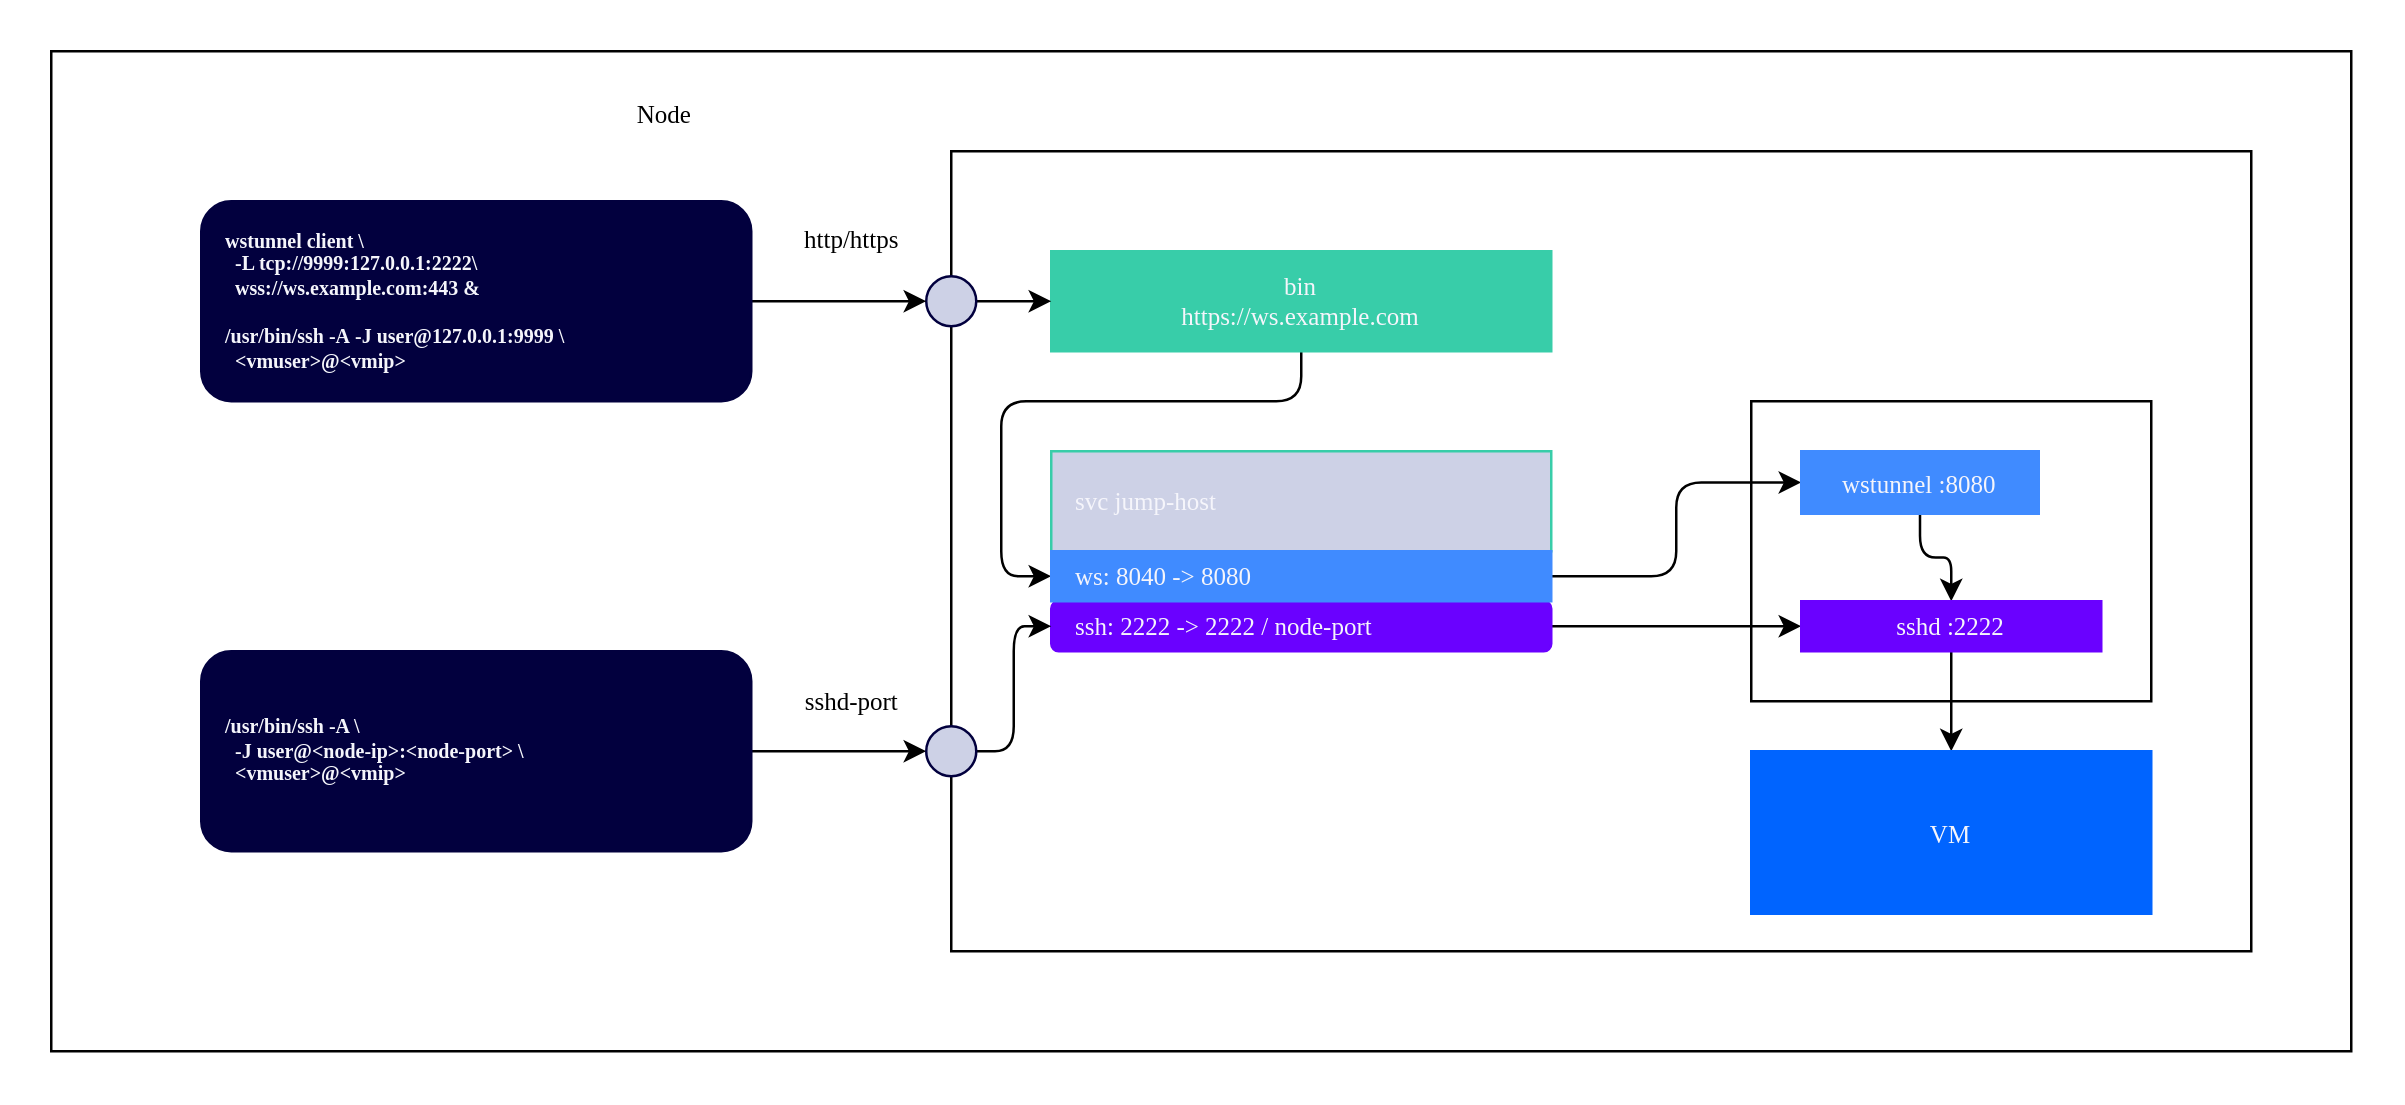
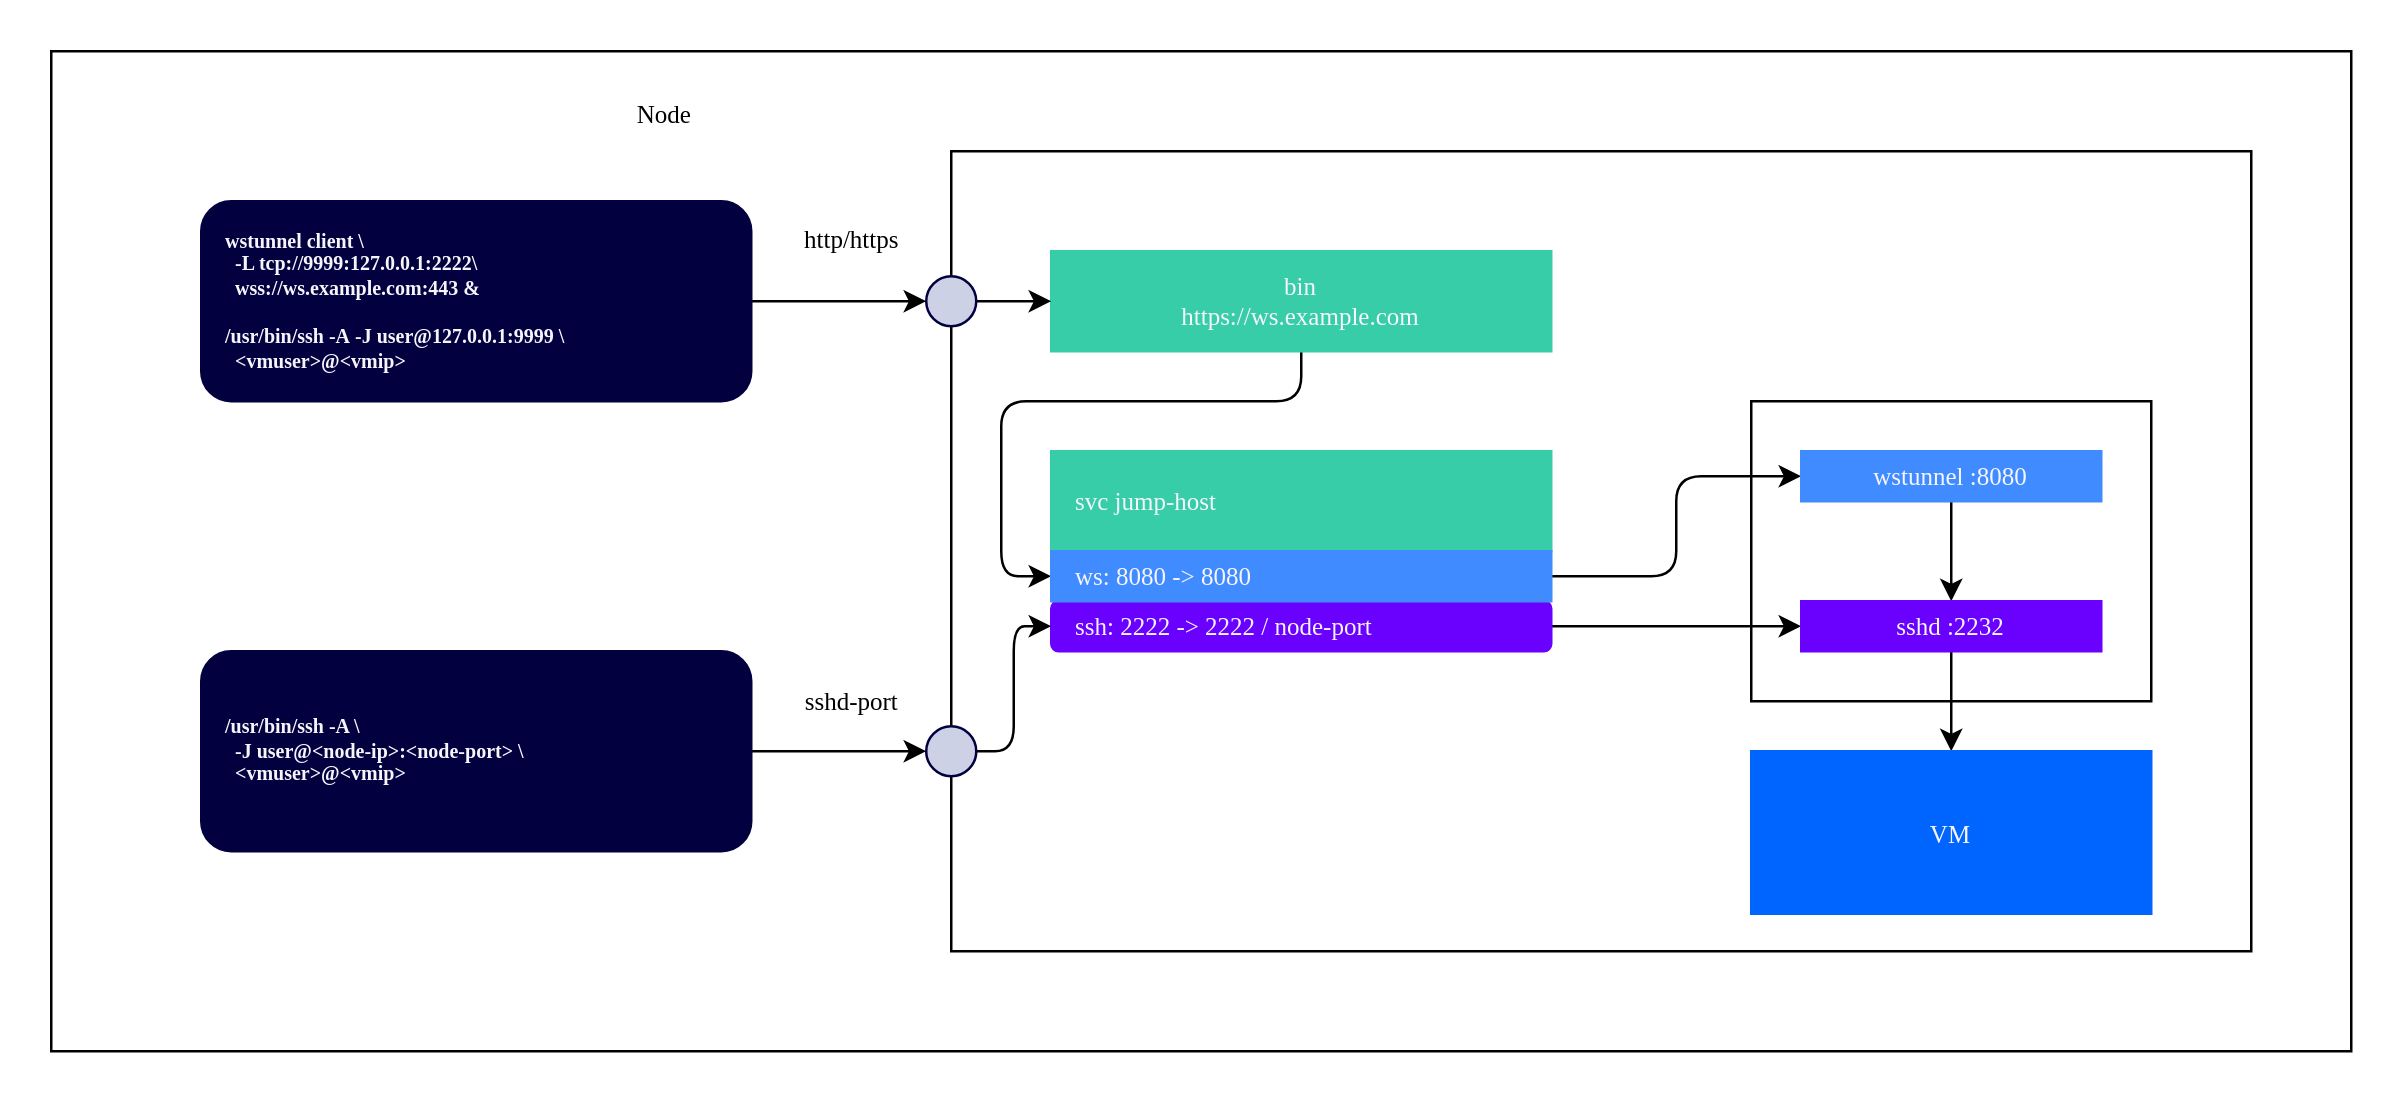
(1920, 483) -> (1951, 476)
(1301, 501) -> (1301, 501)
(1175, 576) -> (1175, 576)
(1951, 626) -> (1951, 626)
